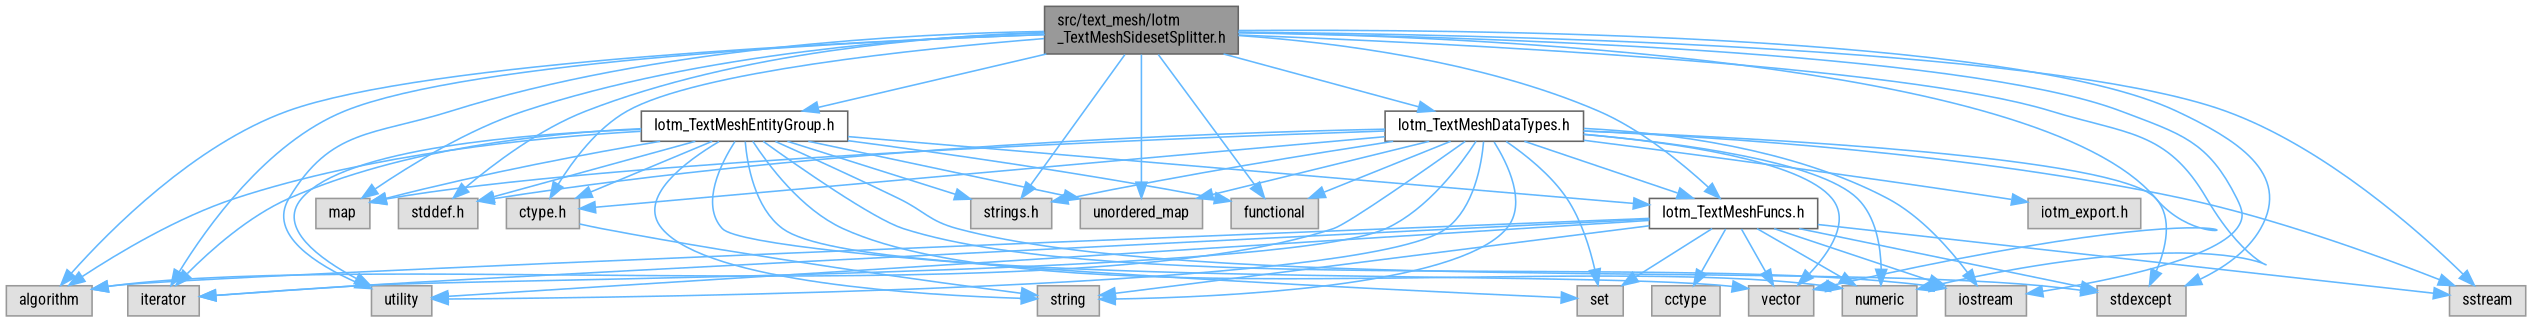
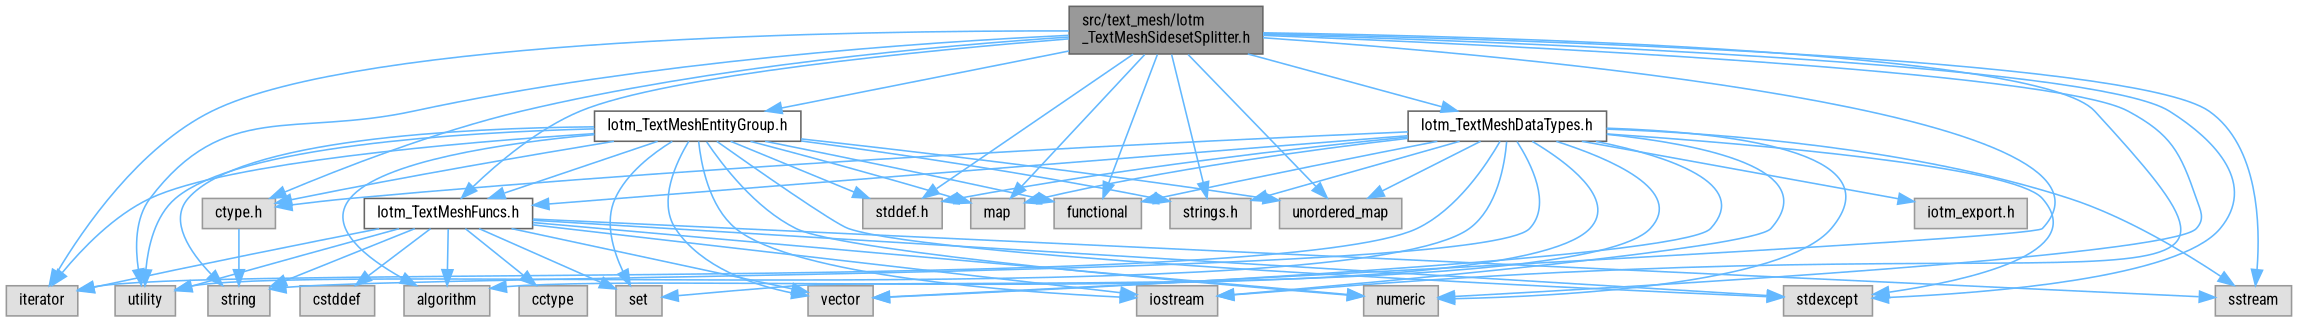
(374, 90) -> none
none -> (337, 301)
